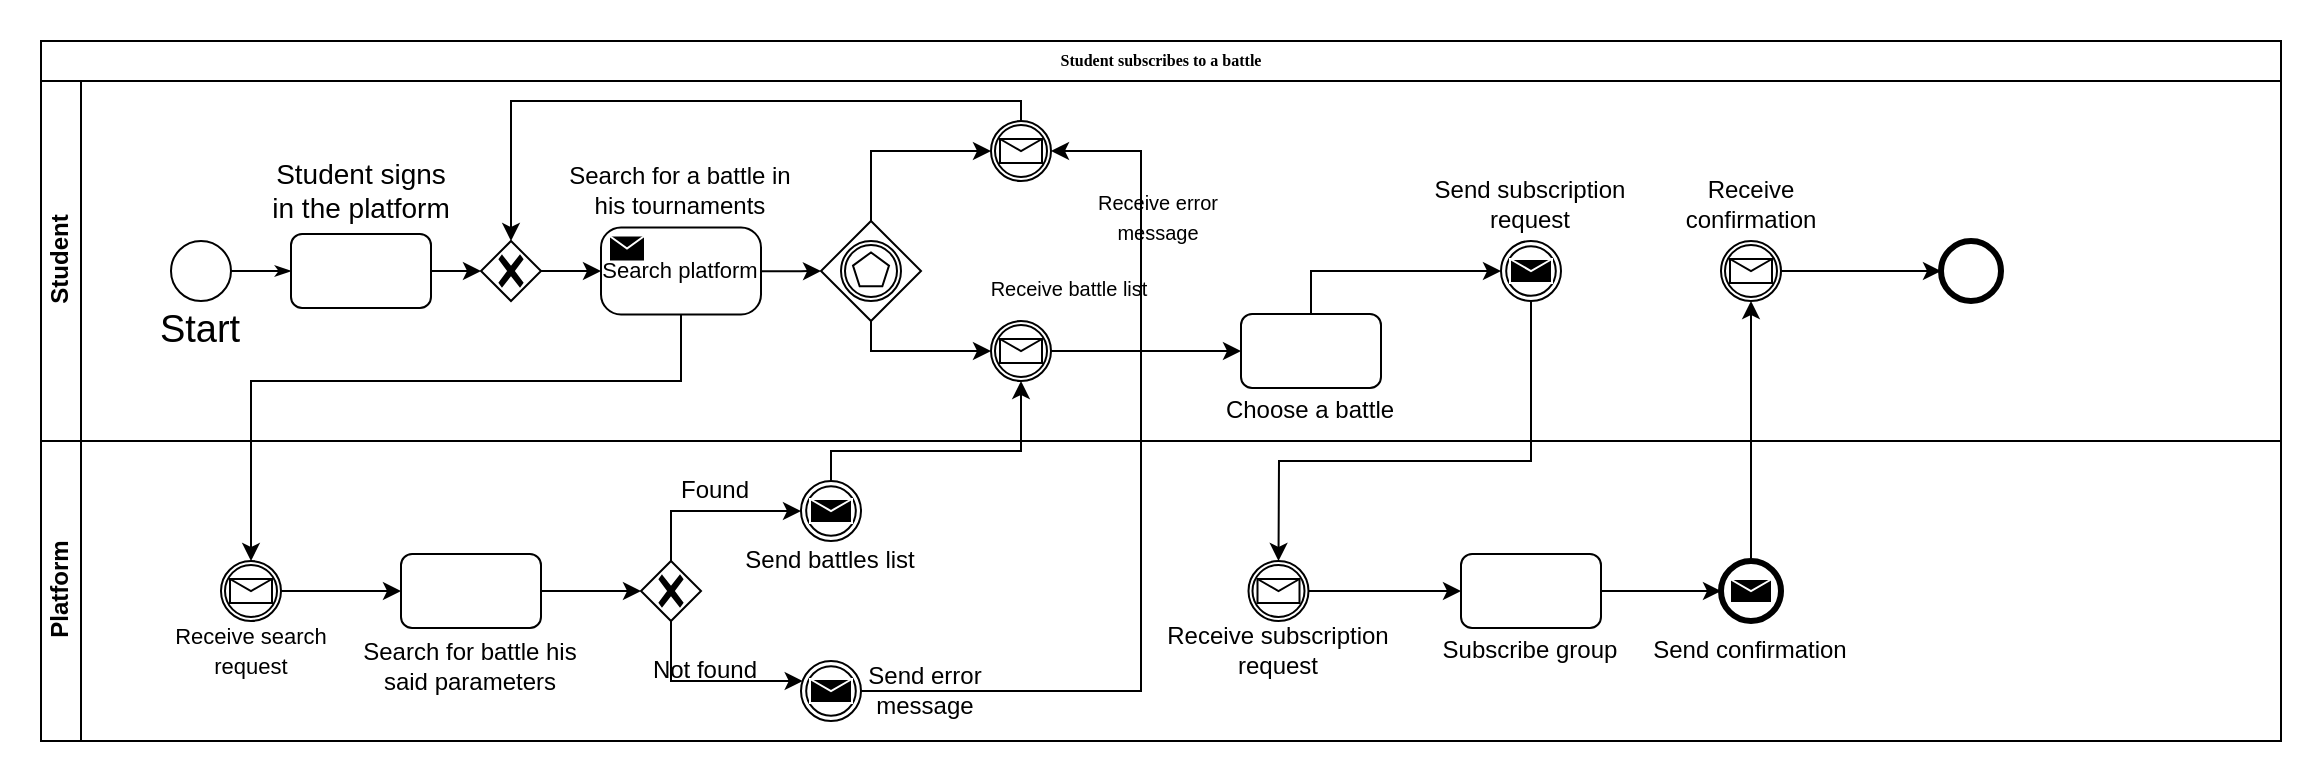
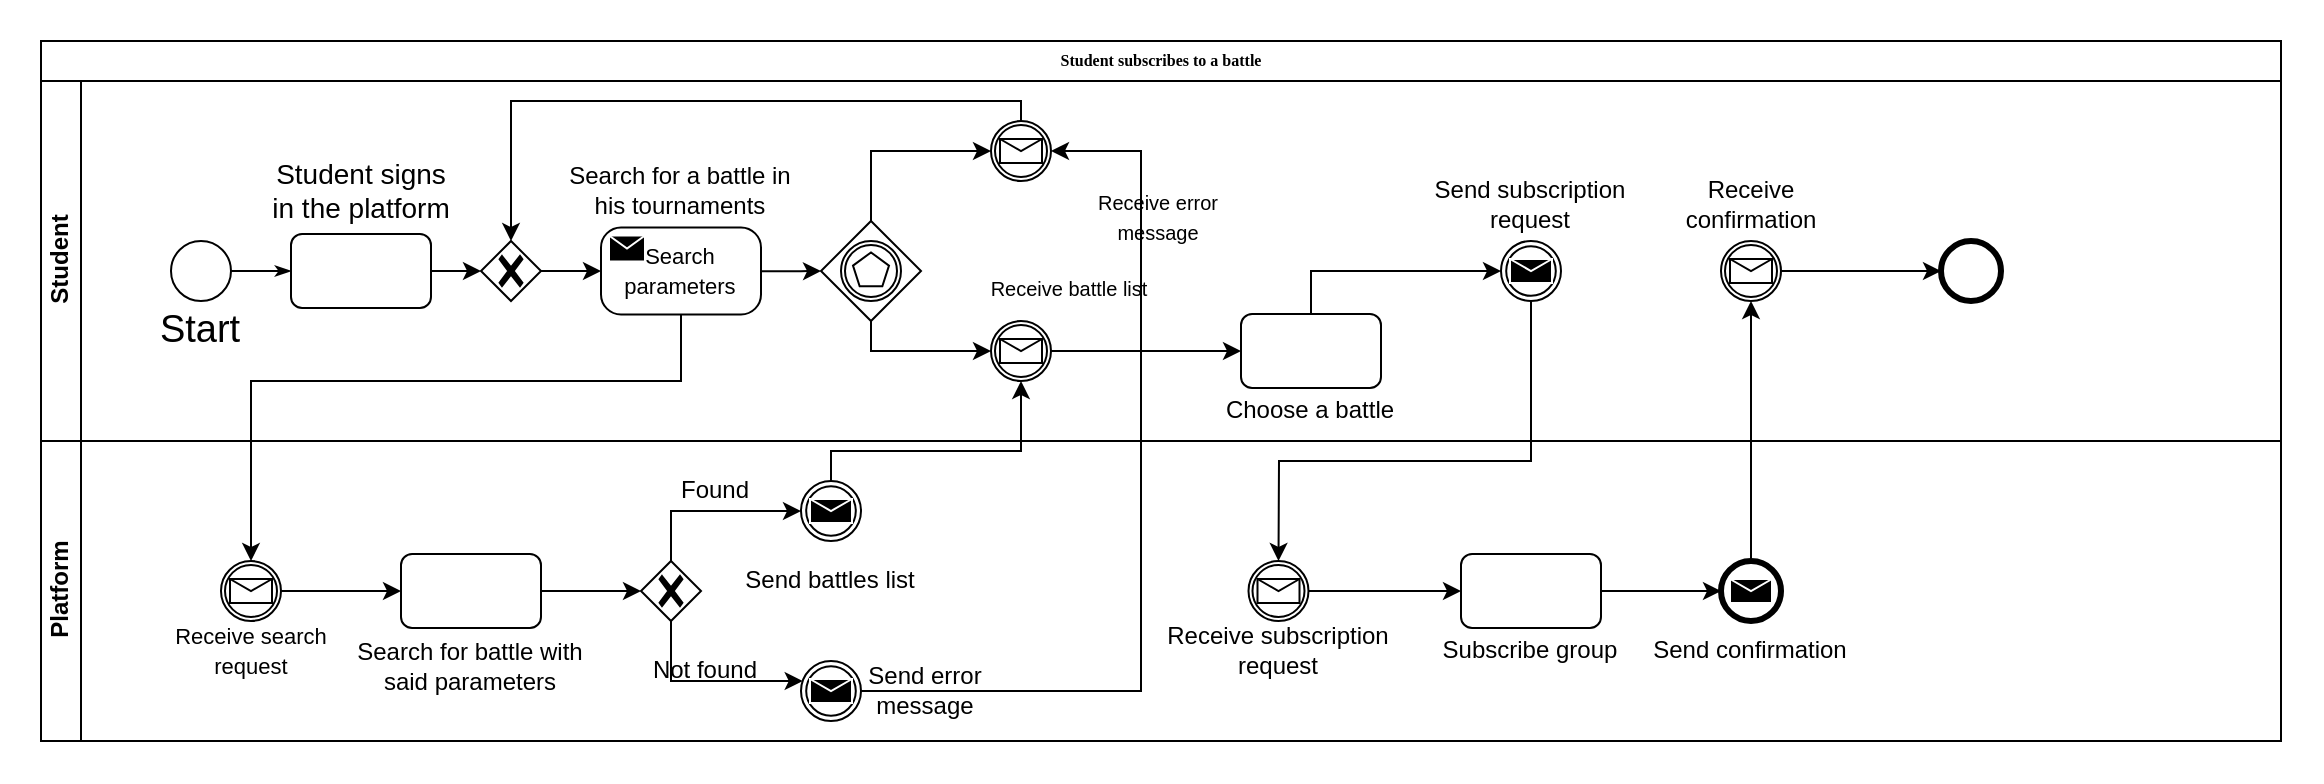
(681, 271) -> (681, 271)
(831, 561) -> (831, 581)
(471, 667) -> (471, 667)
